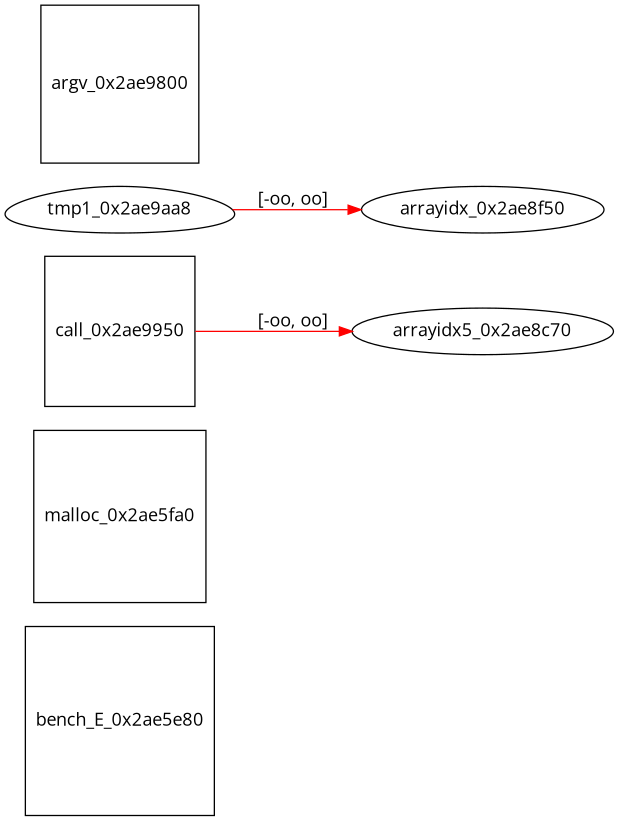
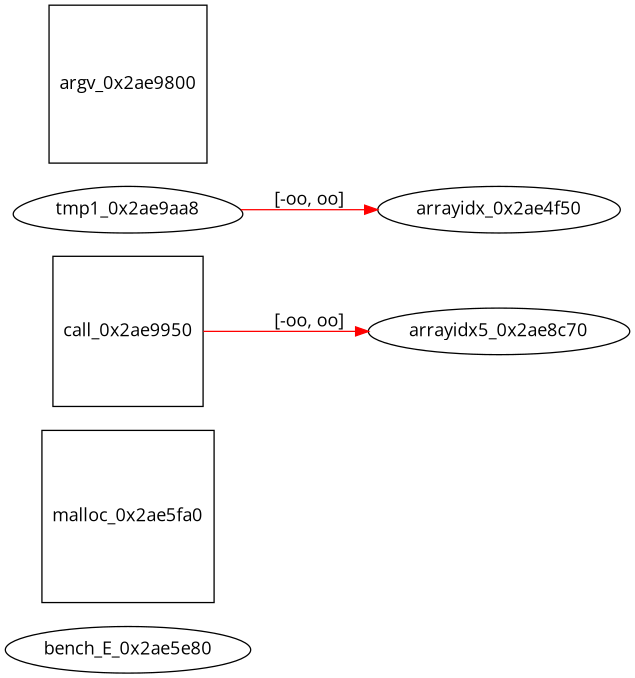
(483, 210) -> (499, 210)
(120, 721) -> (128, 650)
